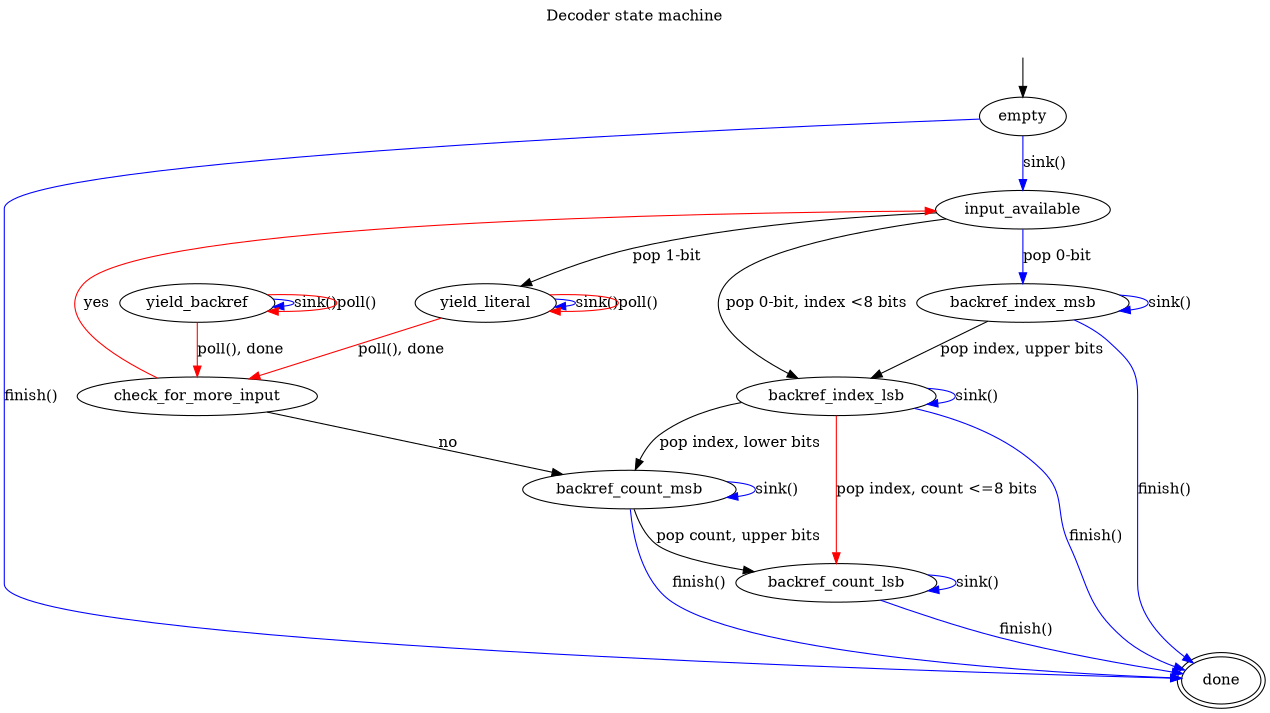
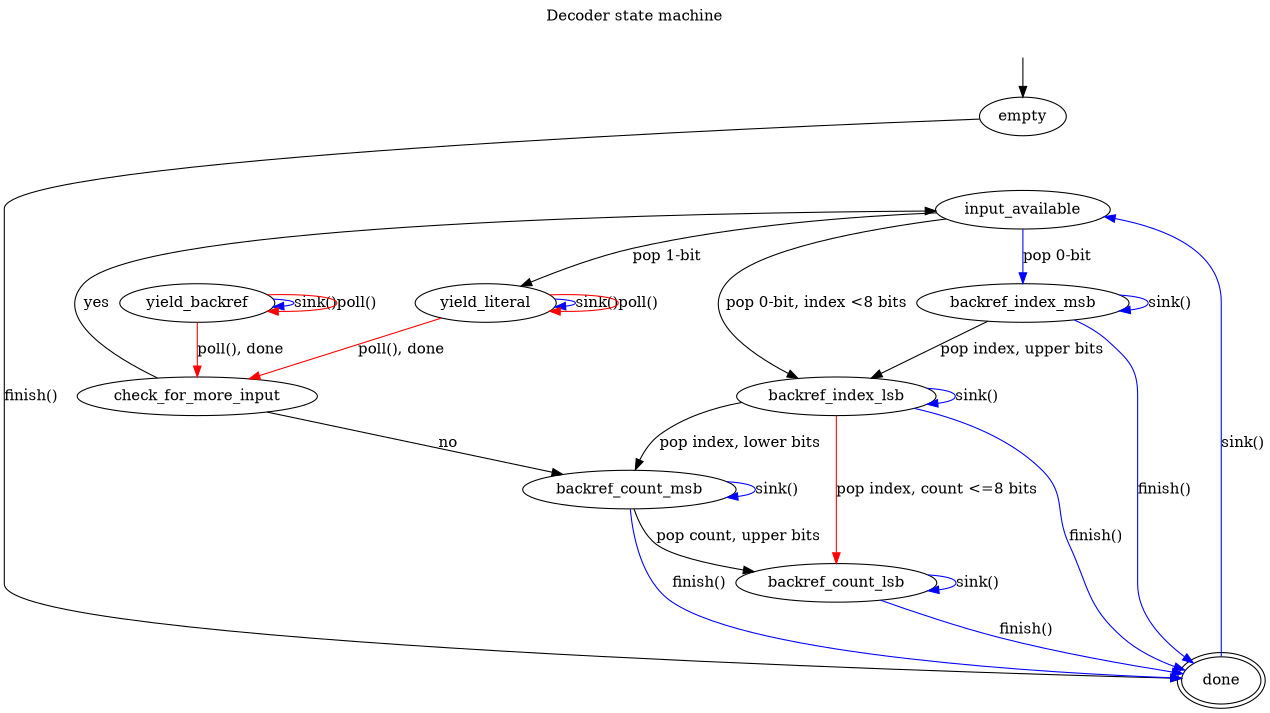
(1023, 158) -> (1221, 406)
(432, 226) -> (432, 226)
(4, 492) -> (4, 492)
